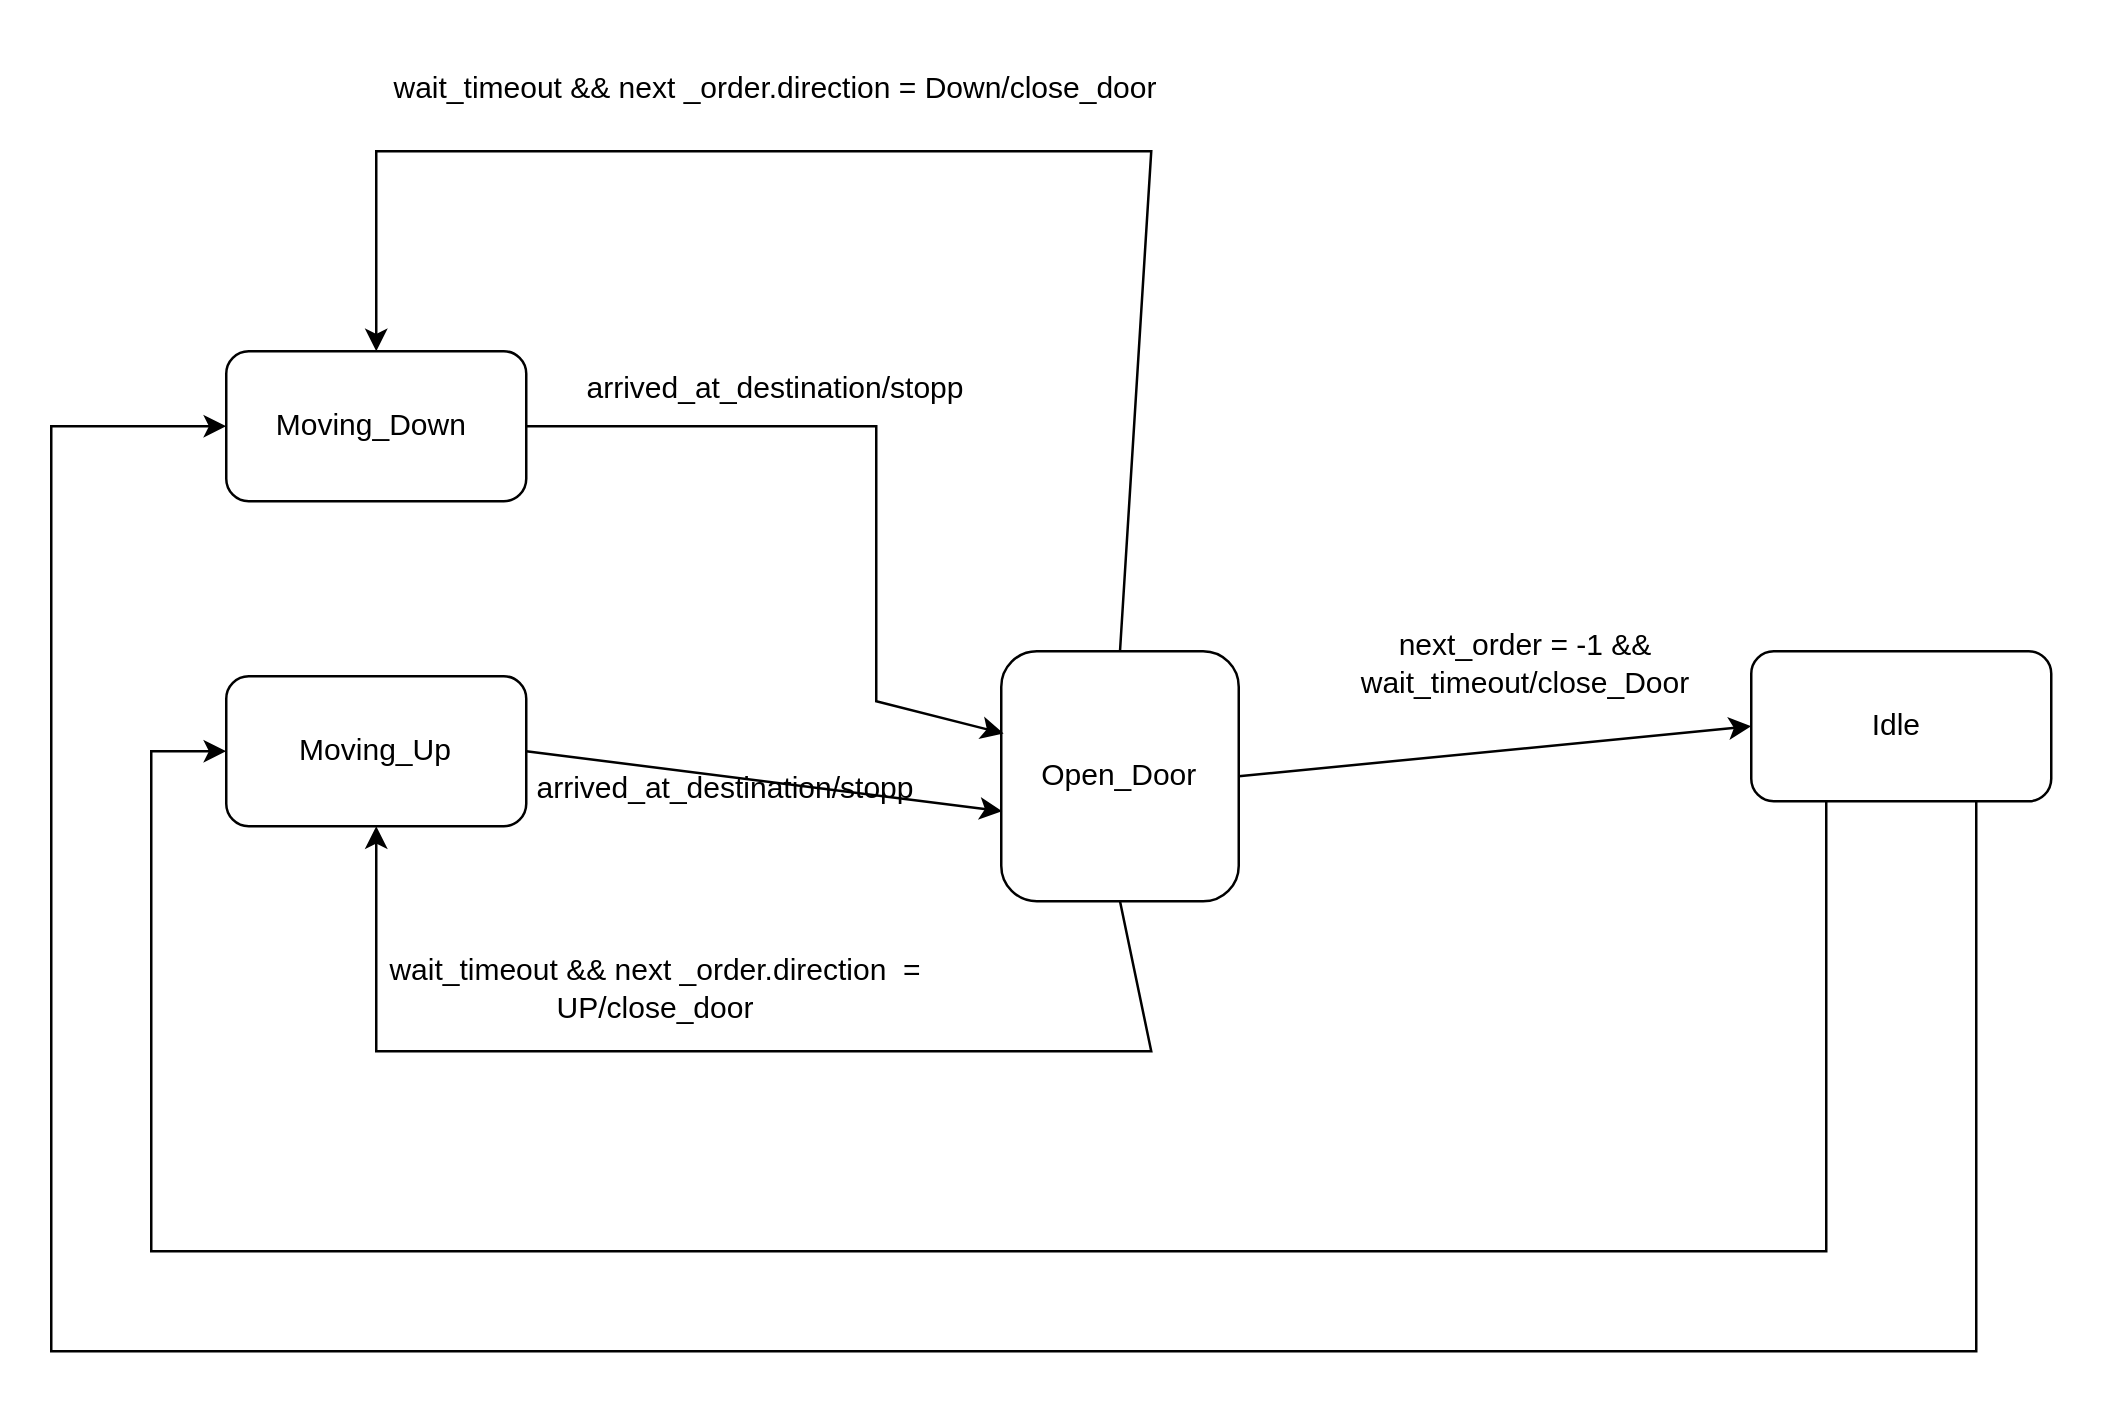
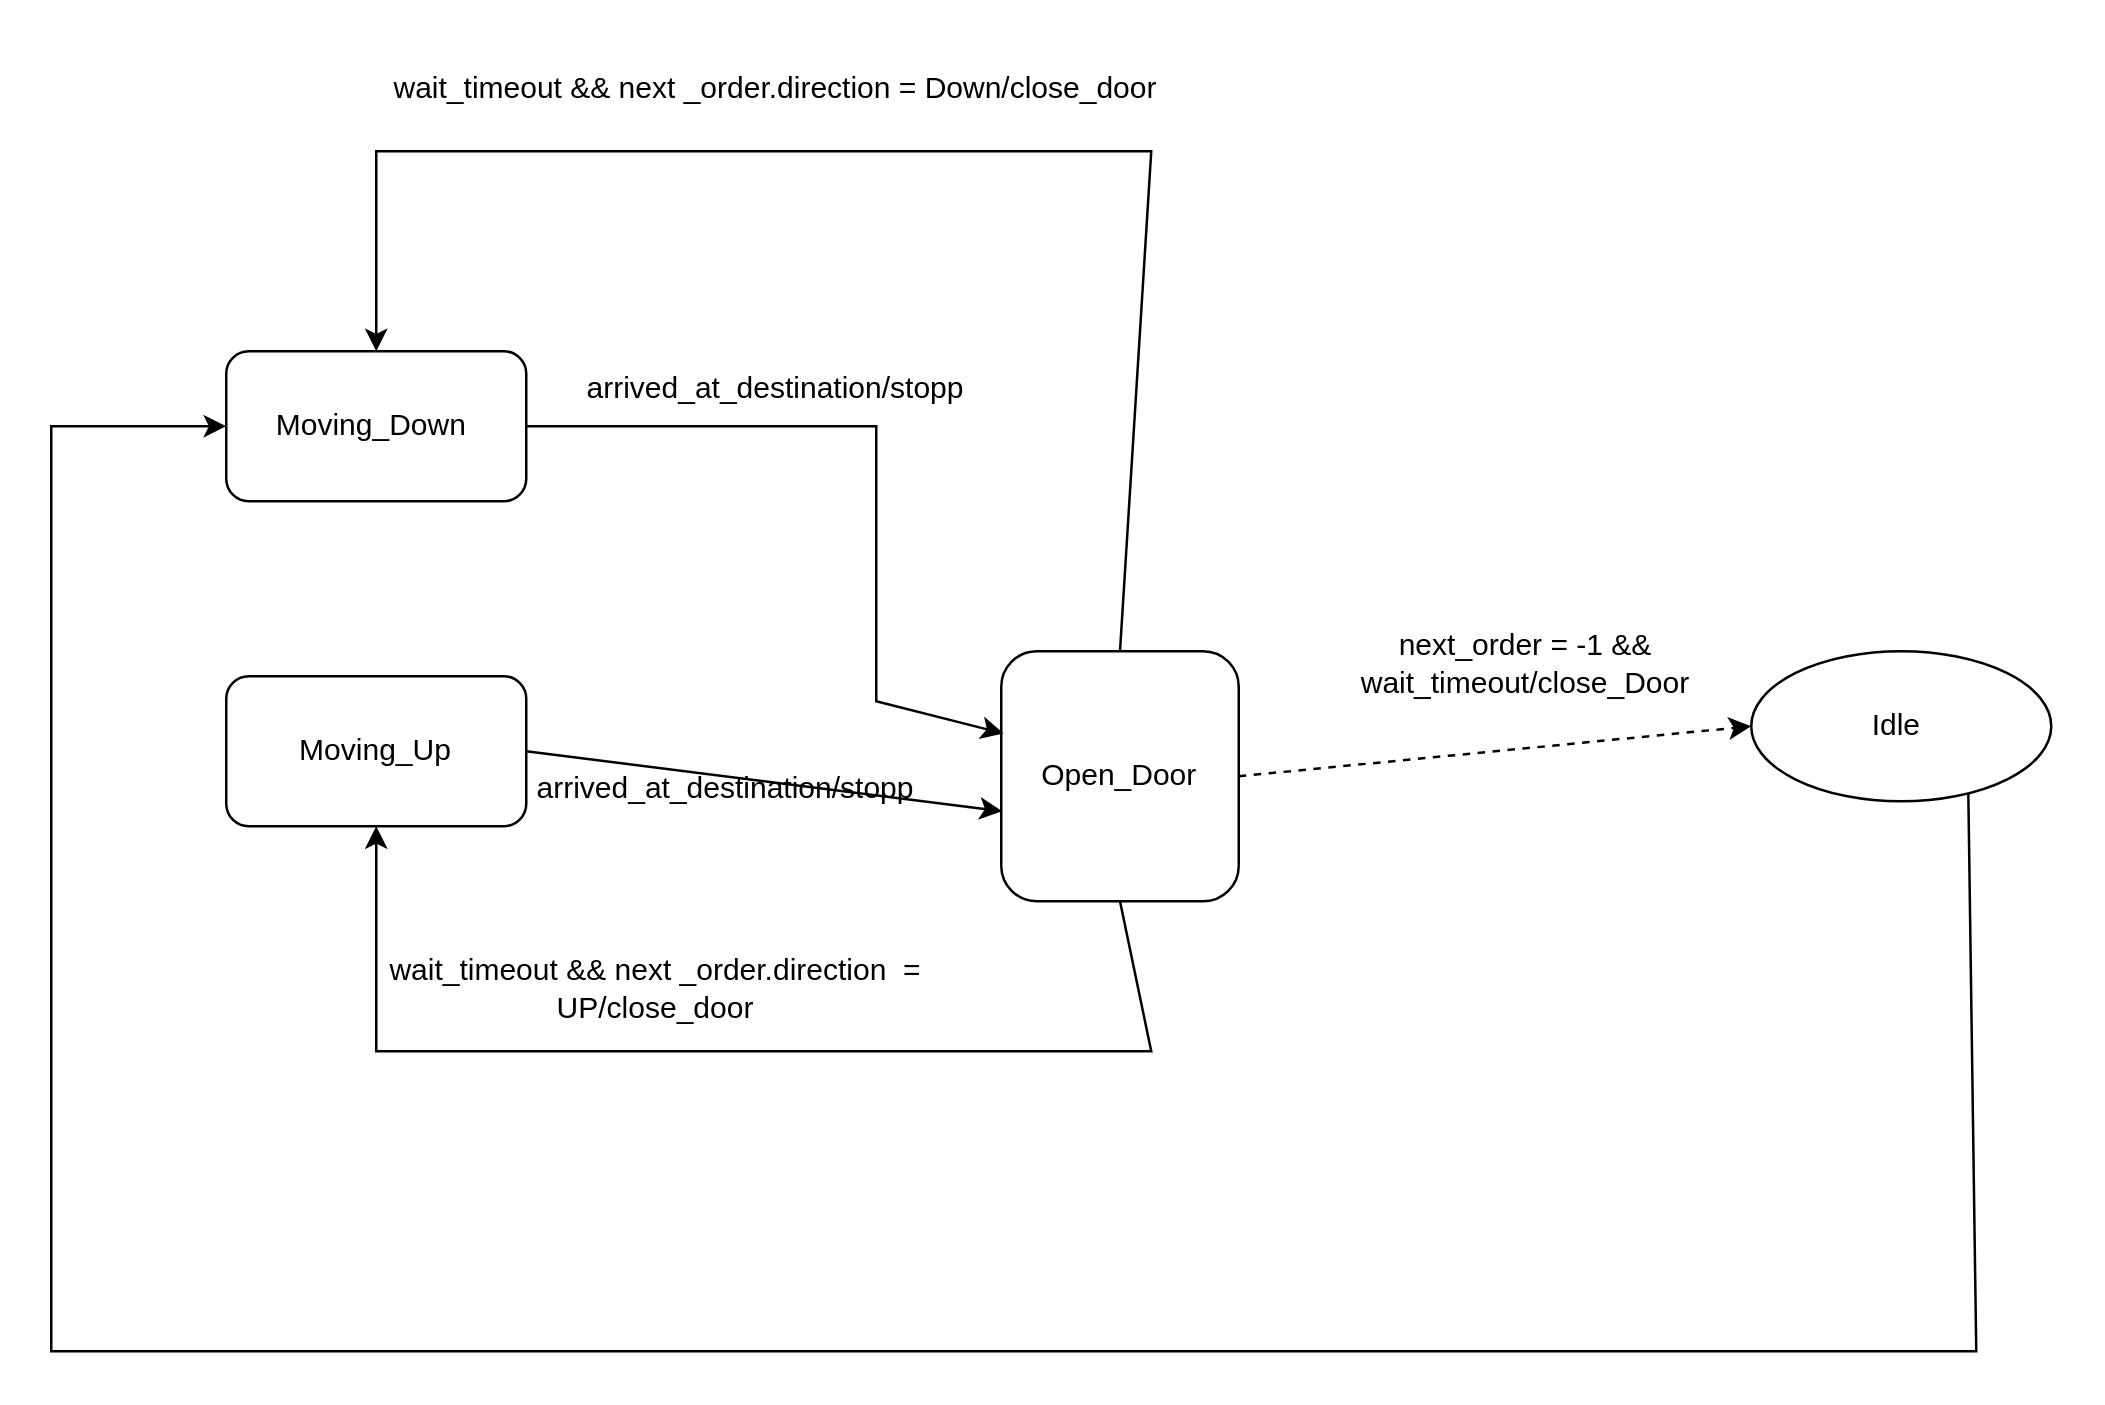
(1901, 726) -> (1901, 726)
(1488, 752) -> (1488, 752)
(934, 1251) -> none
